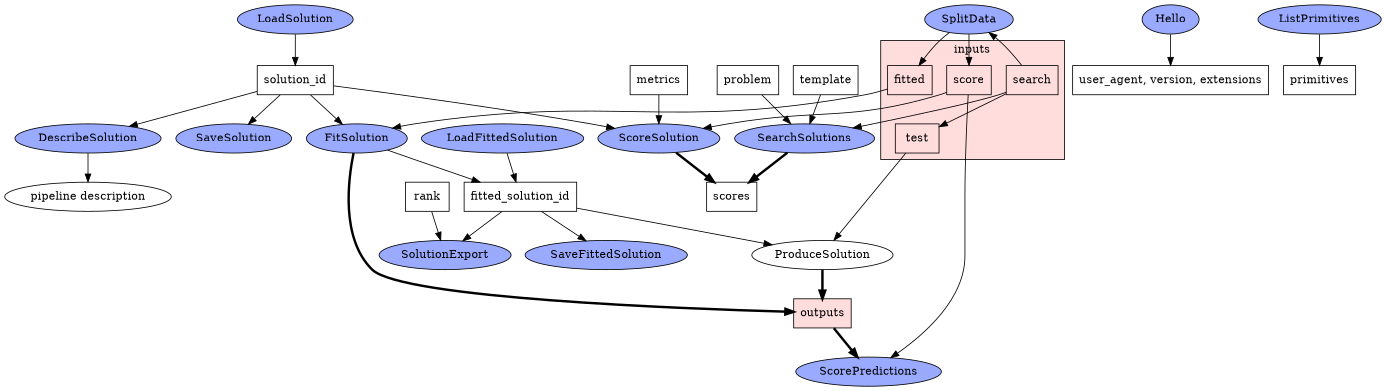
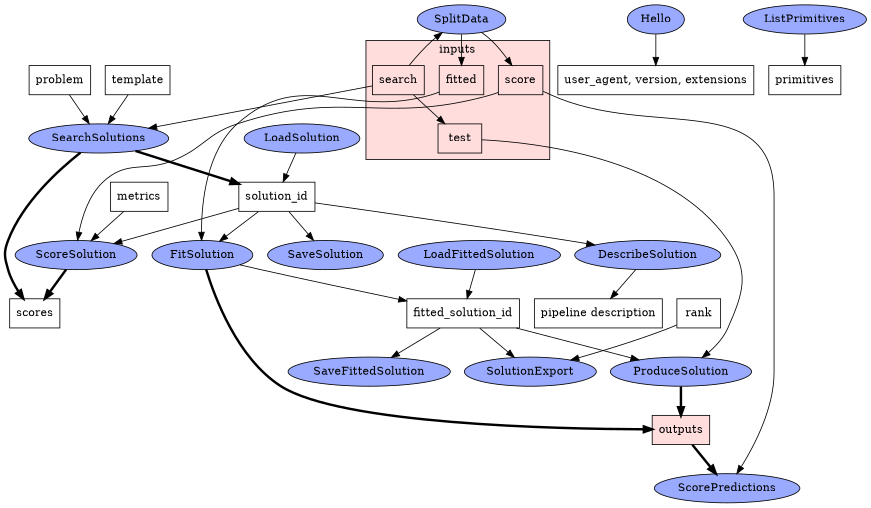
none -> (183, 166)
(88, 197) -> (598, 313)
(822, 255) -> (681, 372)
